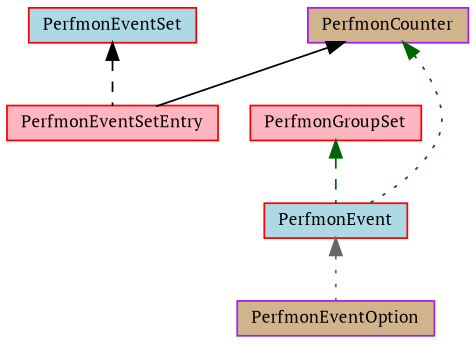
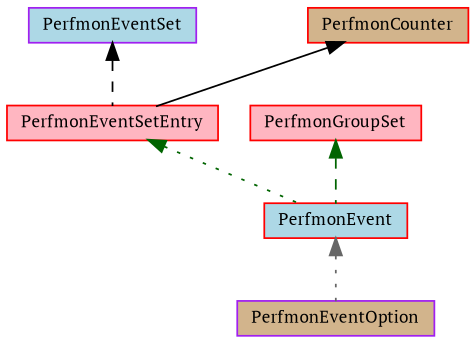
(113, 25) -> (113, 25)
(388, 25) -> (388, 25)
(436, 142) -> (232, 175)
